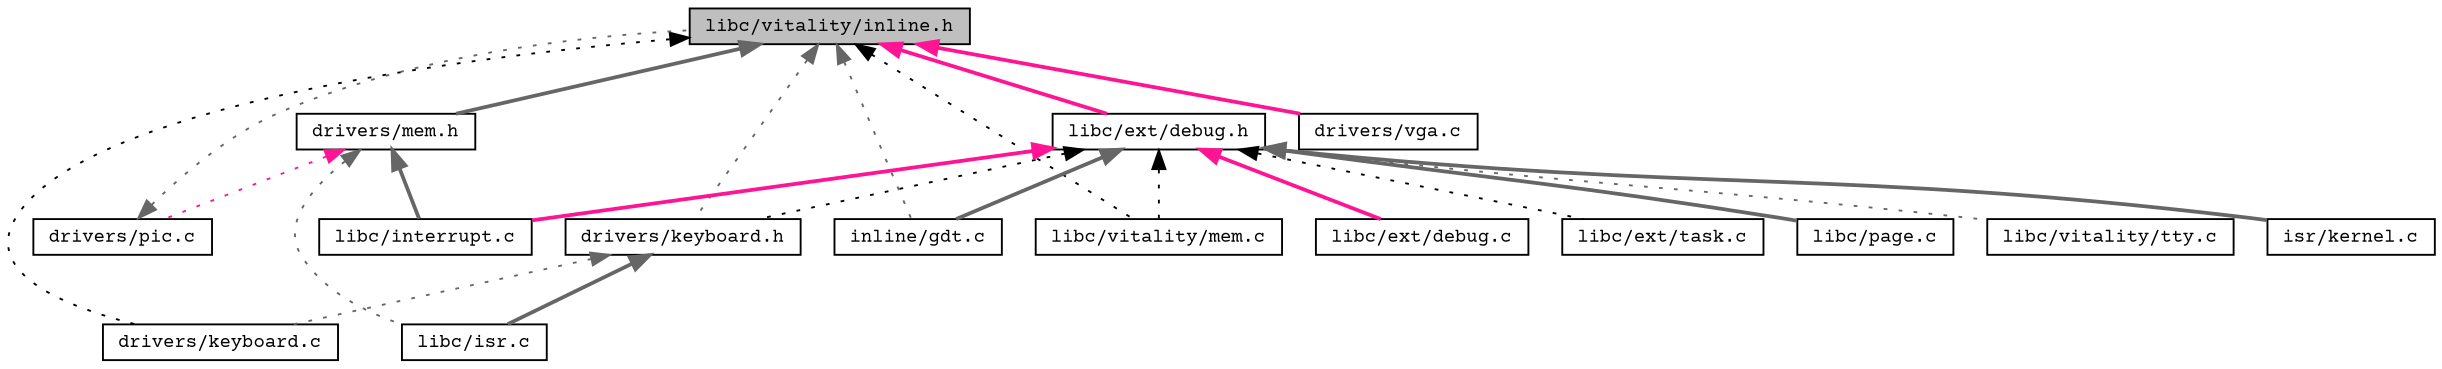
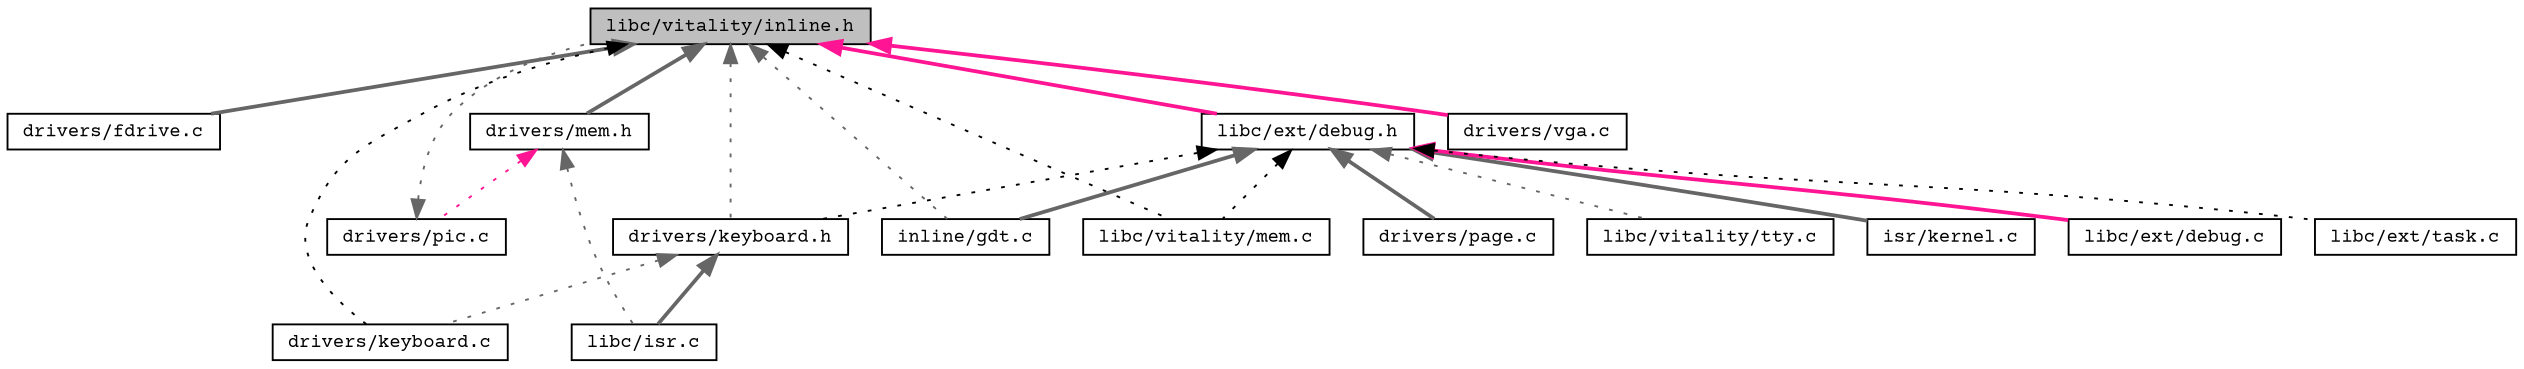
none -> (114, 132)
(425, 237) -> none
(1875, 237) -> (1458, 237)
